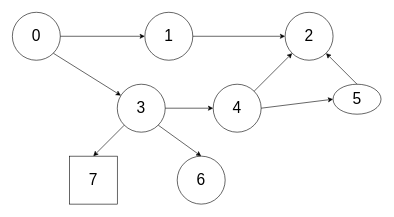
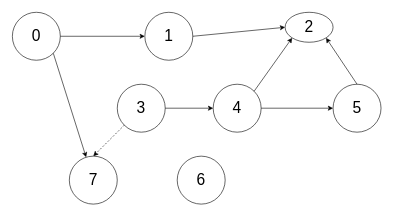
(309, 36) -> (309, 27)
(85, 73) -> (69, 103)
(357, 99) -> (357, 108)
(110, 139) -> (110, 139)
(179, 140) -> none
(93, 180) -> (93, 180)
